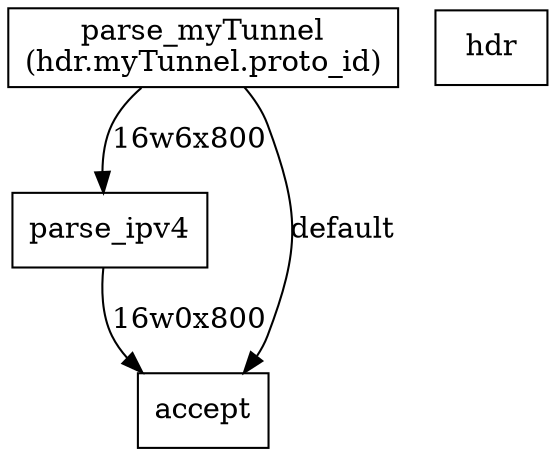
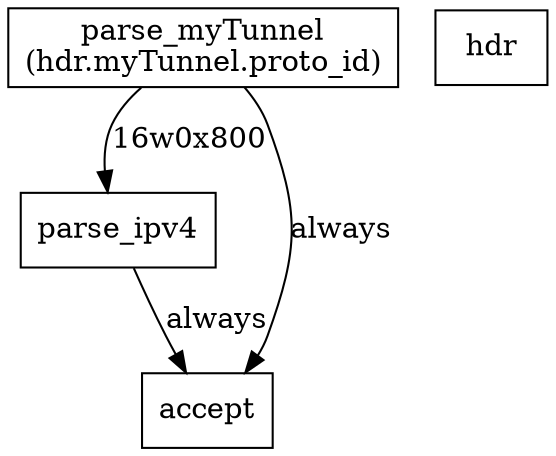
(190, 140) -> (190, 140)
(343, 230) -> (341, 230)
(190, 320) -> (217, 320)
